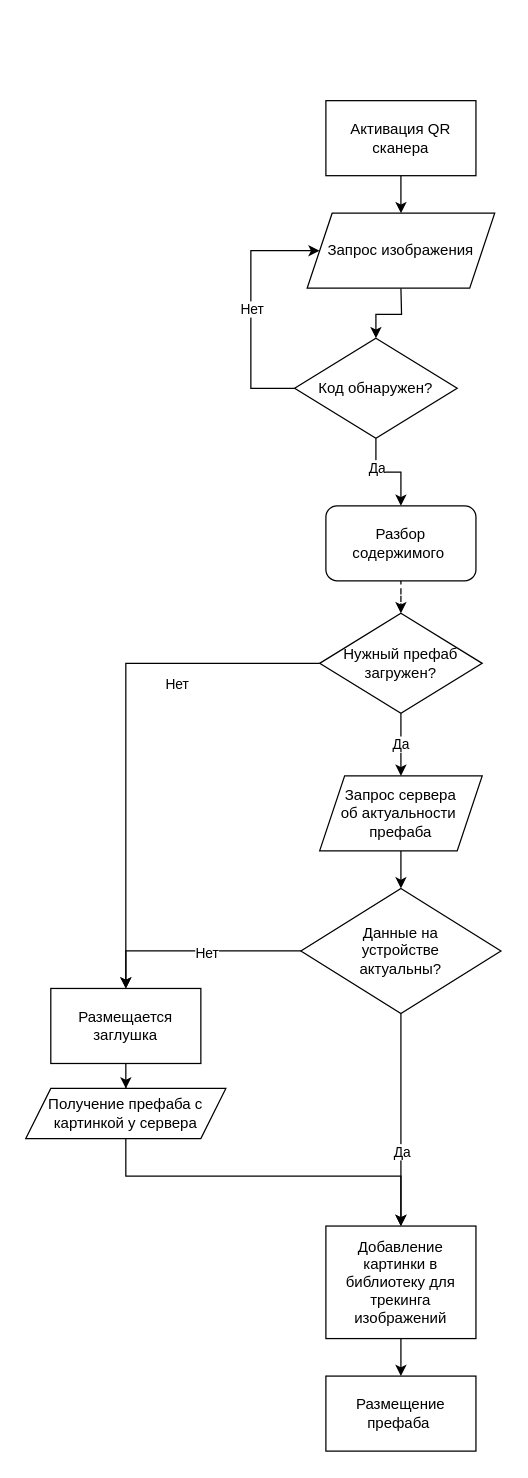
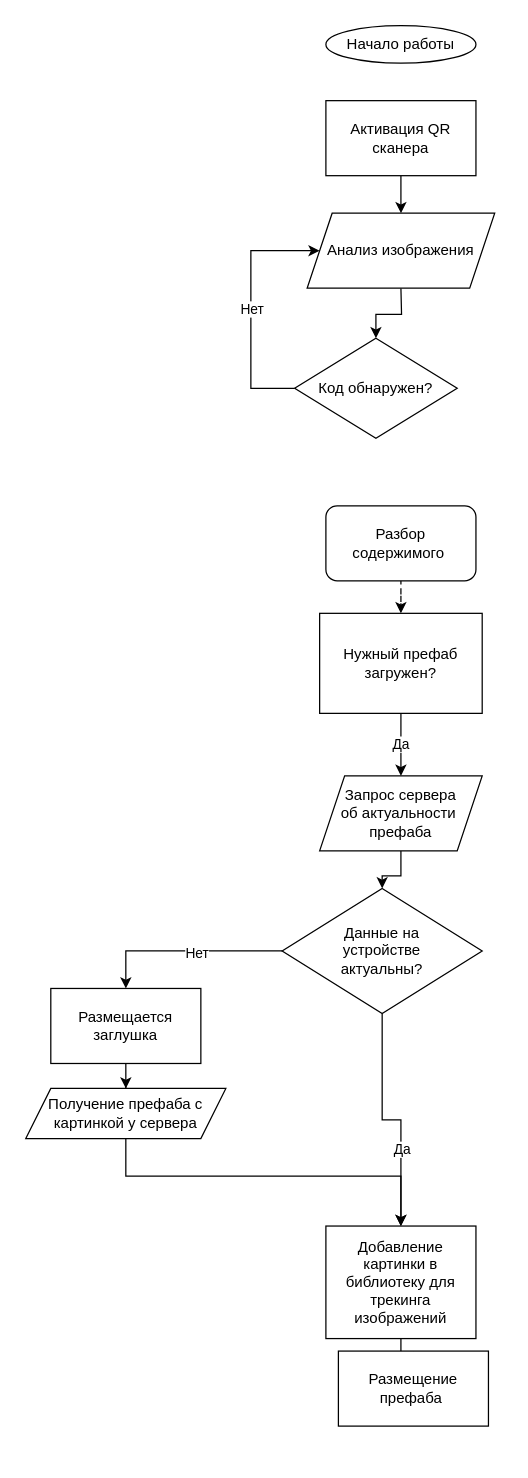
none -> (401, 44)
(401, 251) -> (401, 251)
(384, 472) -> none
(401, 663) -> (401, 663)
(126, 708) -> none
(401, 951) -> (382, 951)
(401, 1413) -> (413, 1388)
